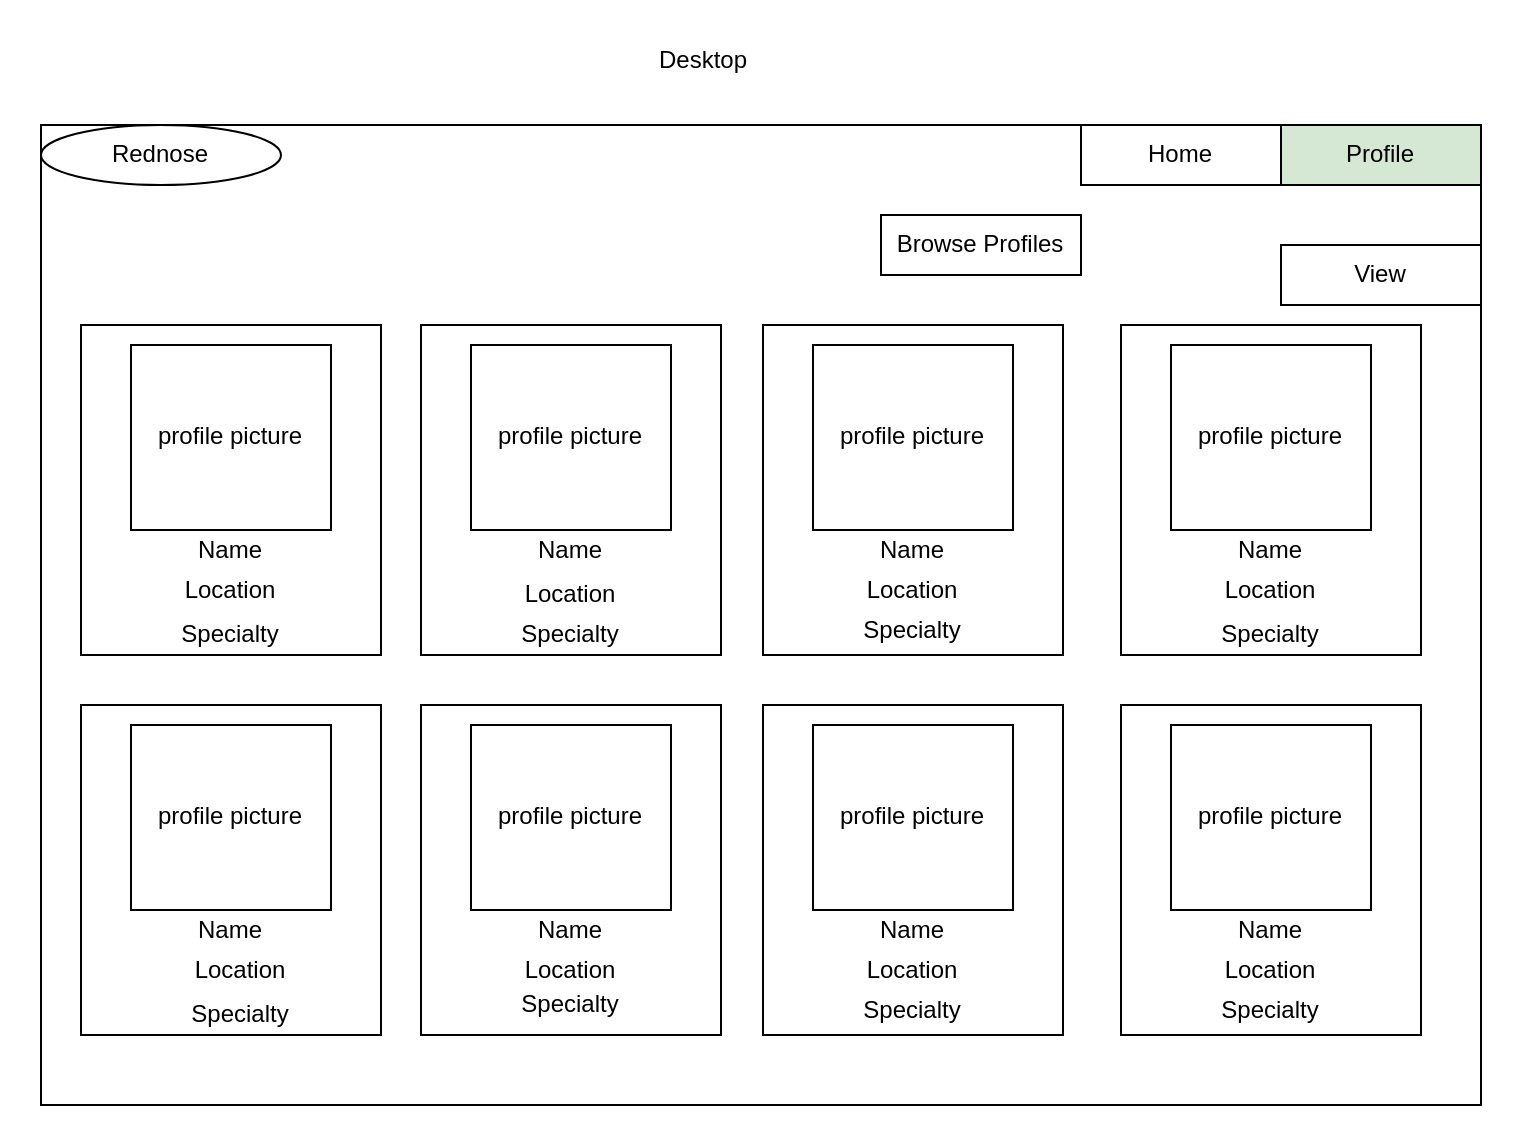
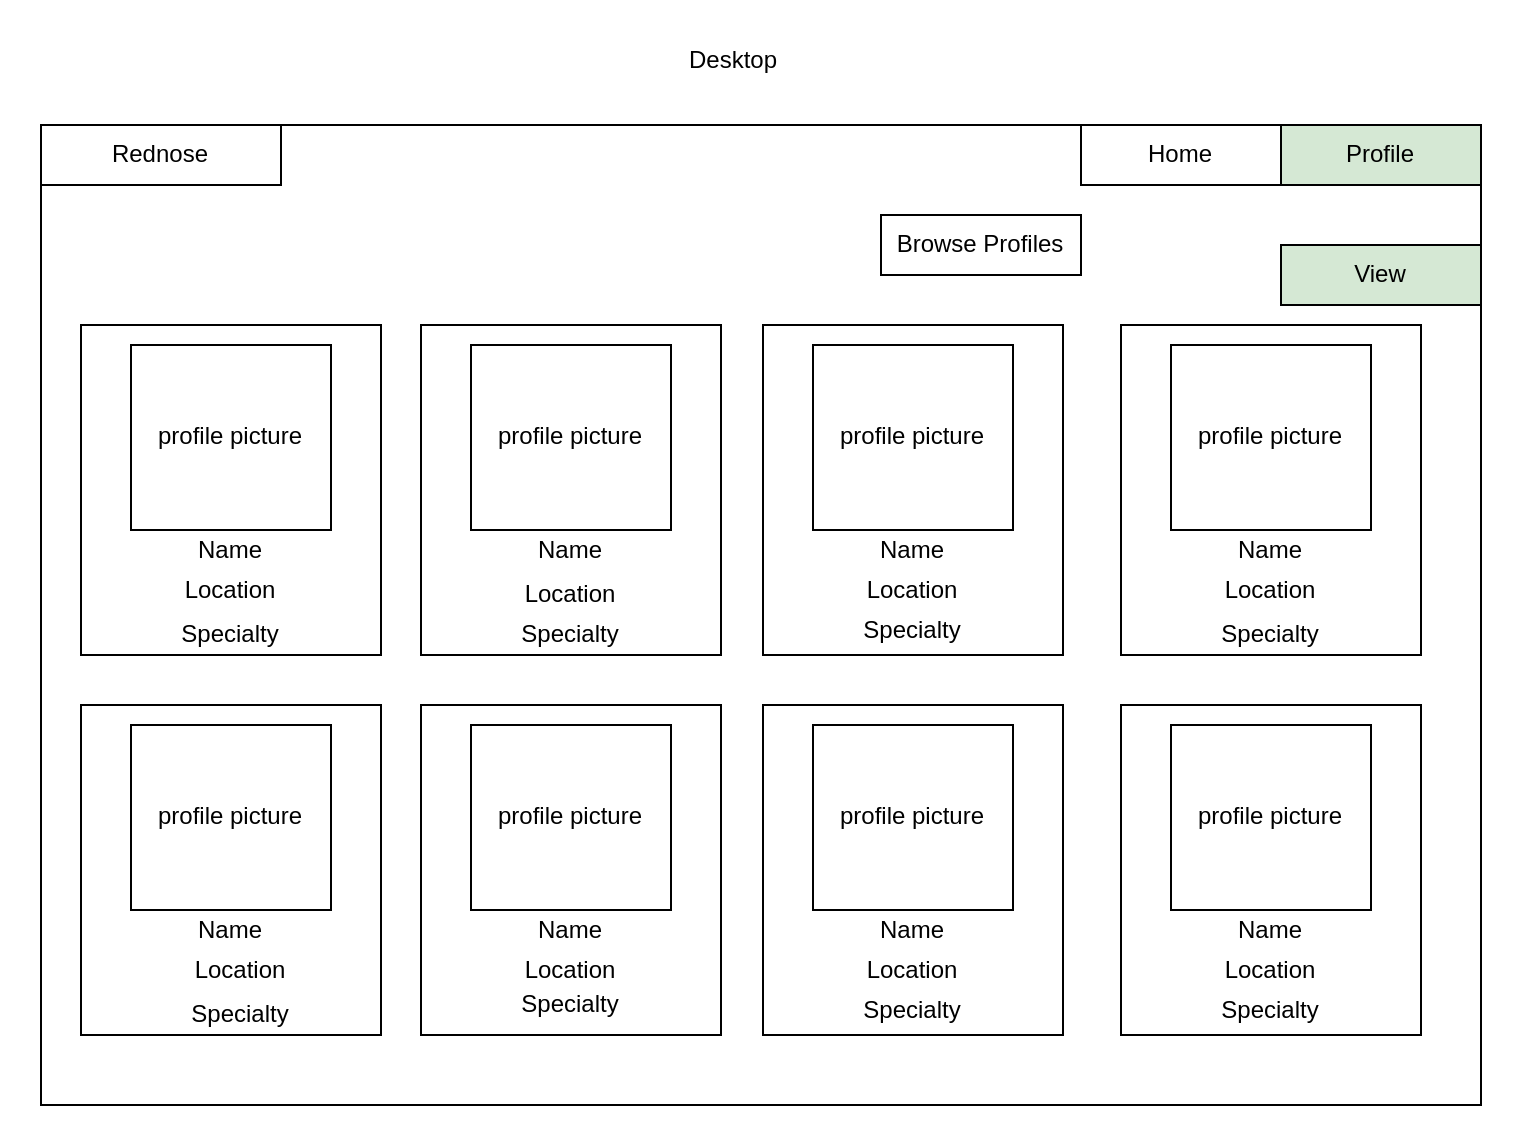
(703, 61) -> (733, 61)
(161, 155) -> (161, 155)
(1381, 275) -> (1381, 275)
